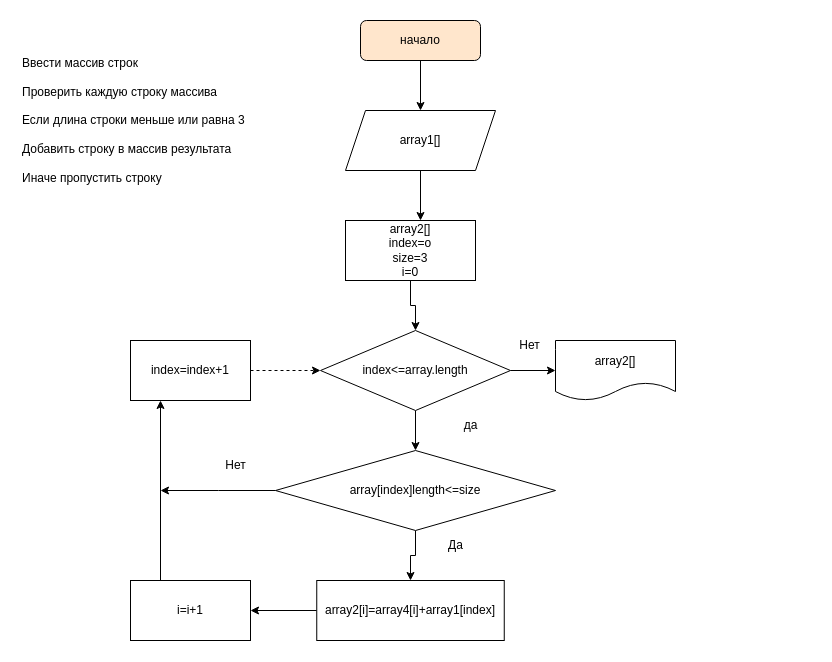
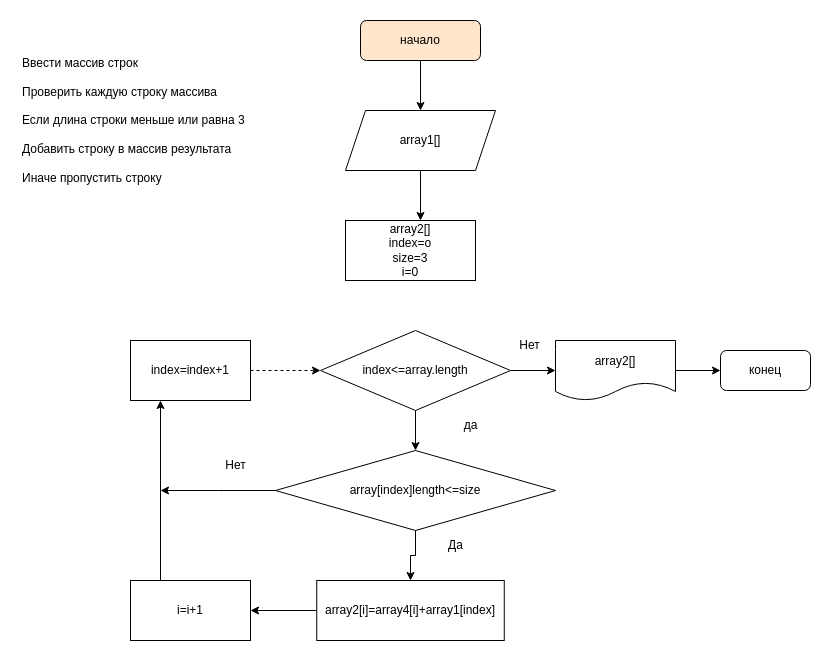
(411, 305) -> none
none -> (695, 371)
none -> (766, 371)
